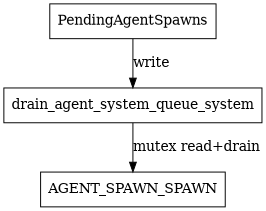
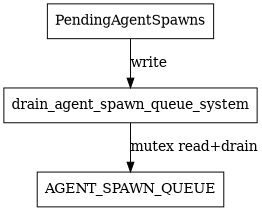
(133, 105) -> (130, 105)
(133, 189) -> (130, 189)
